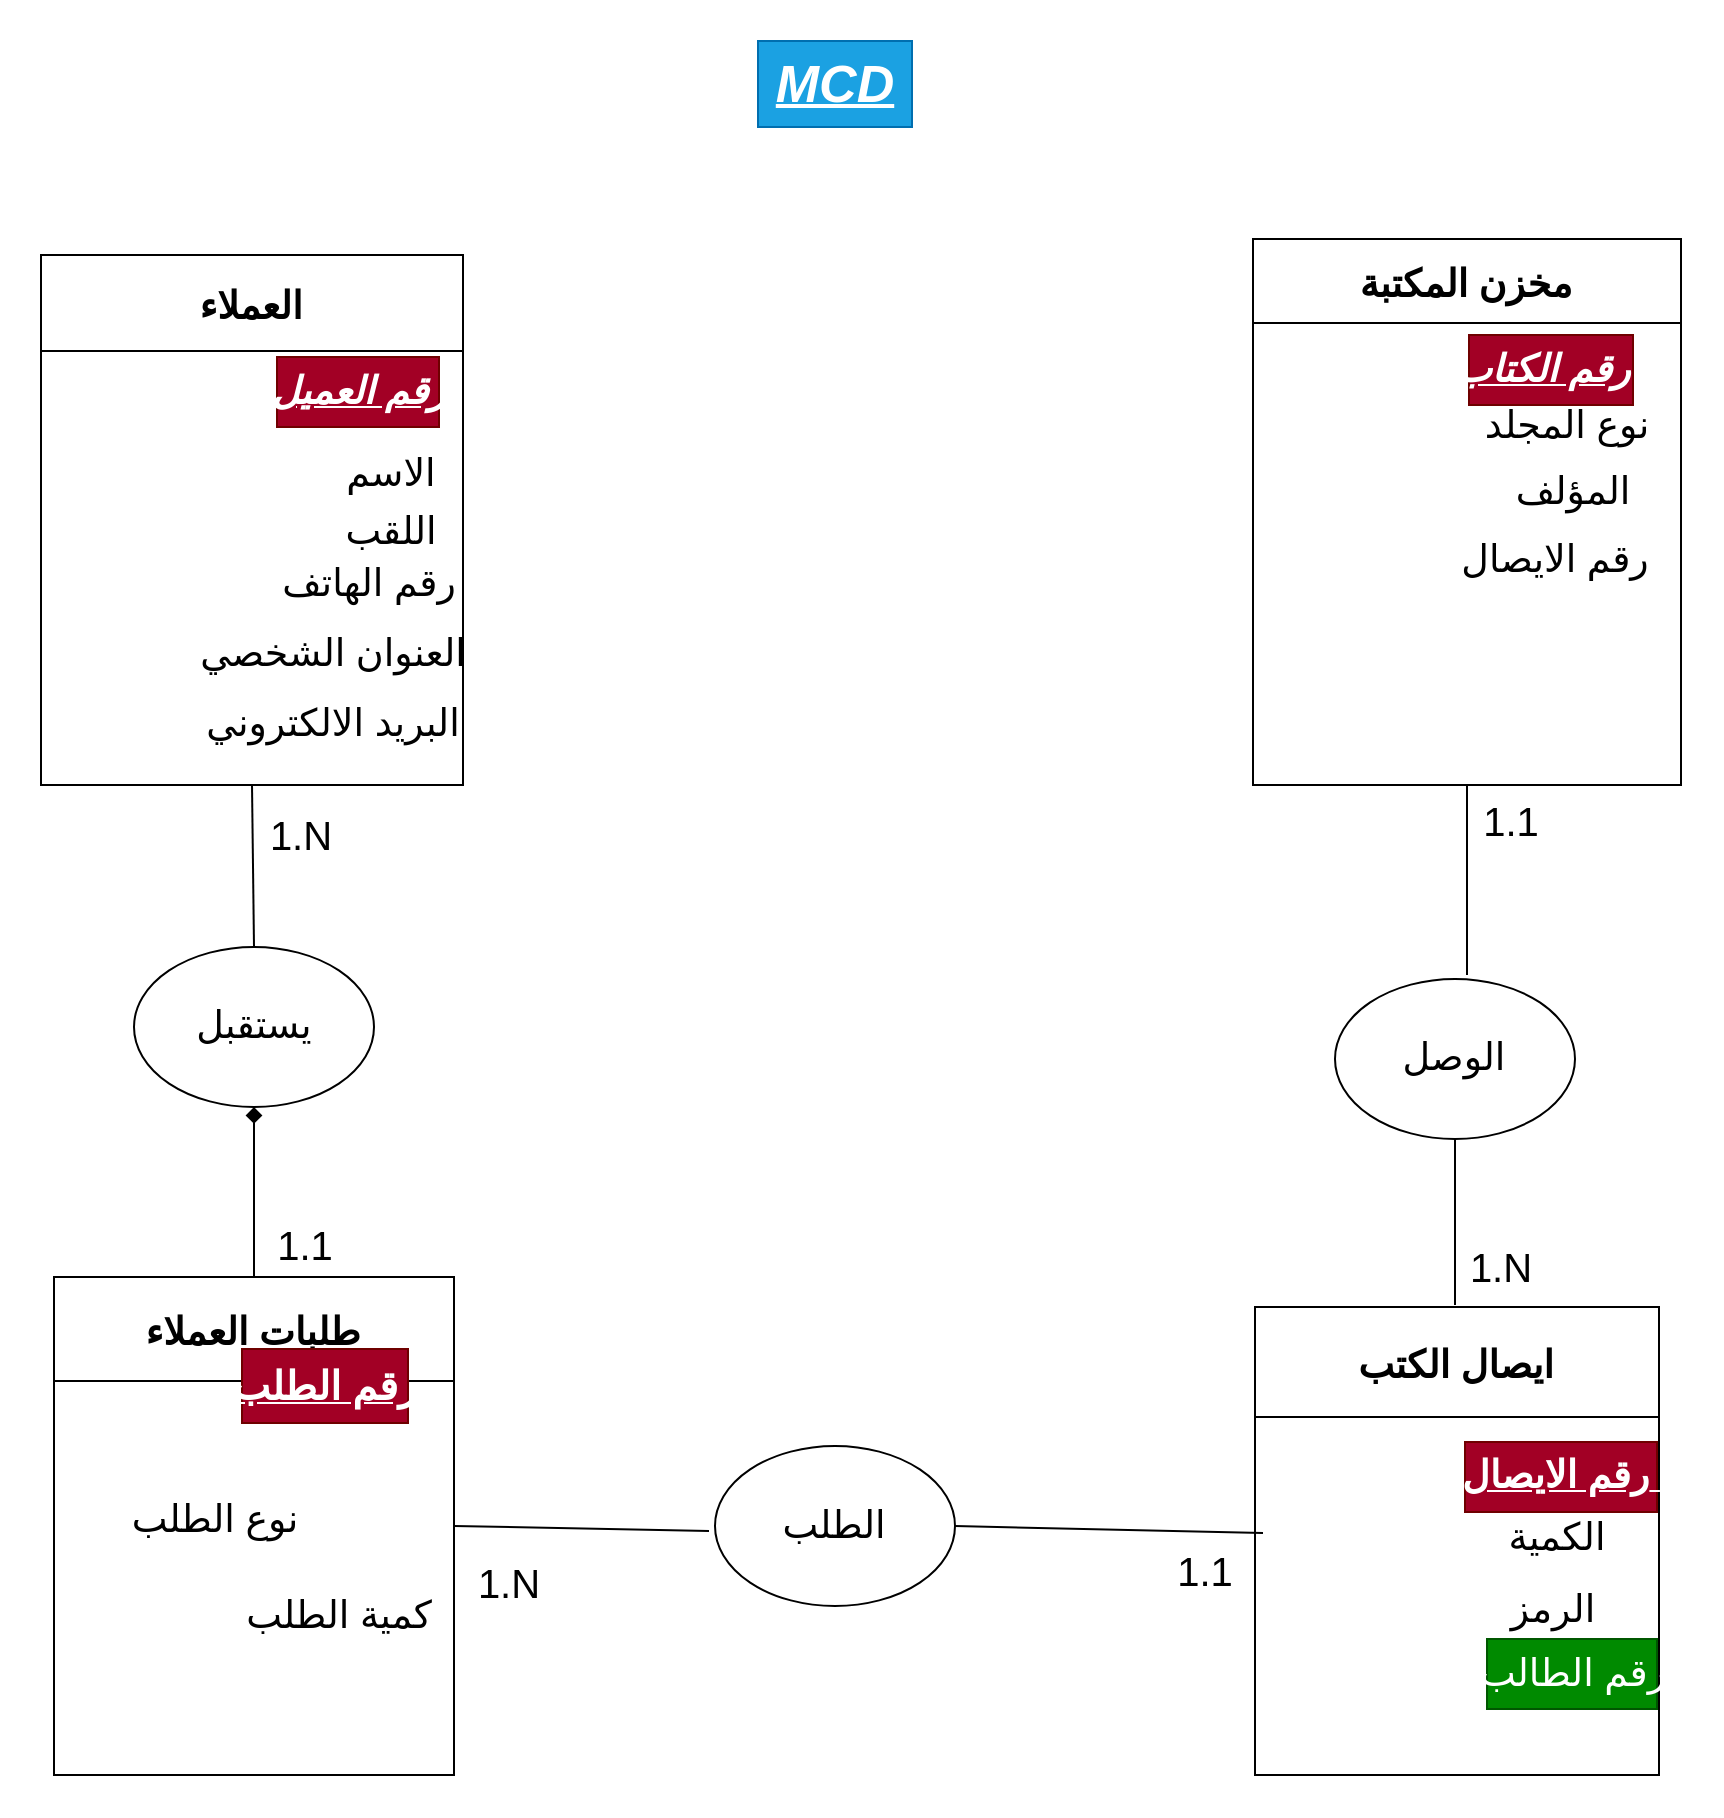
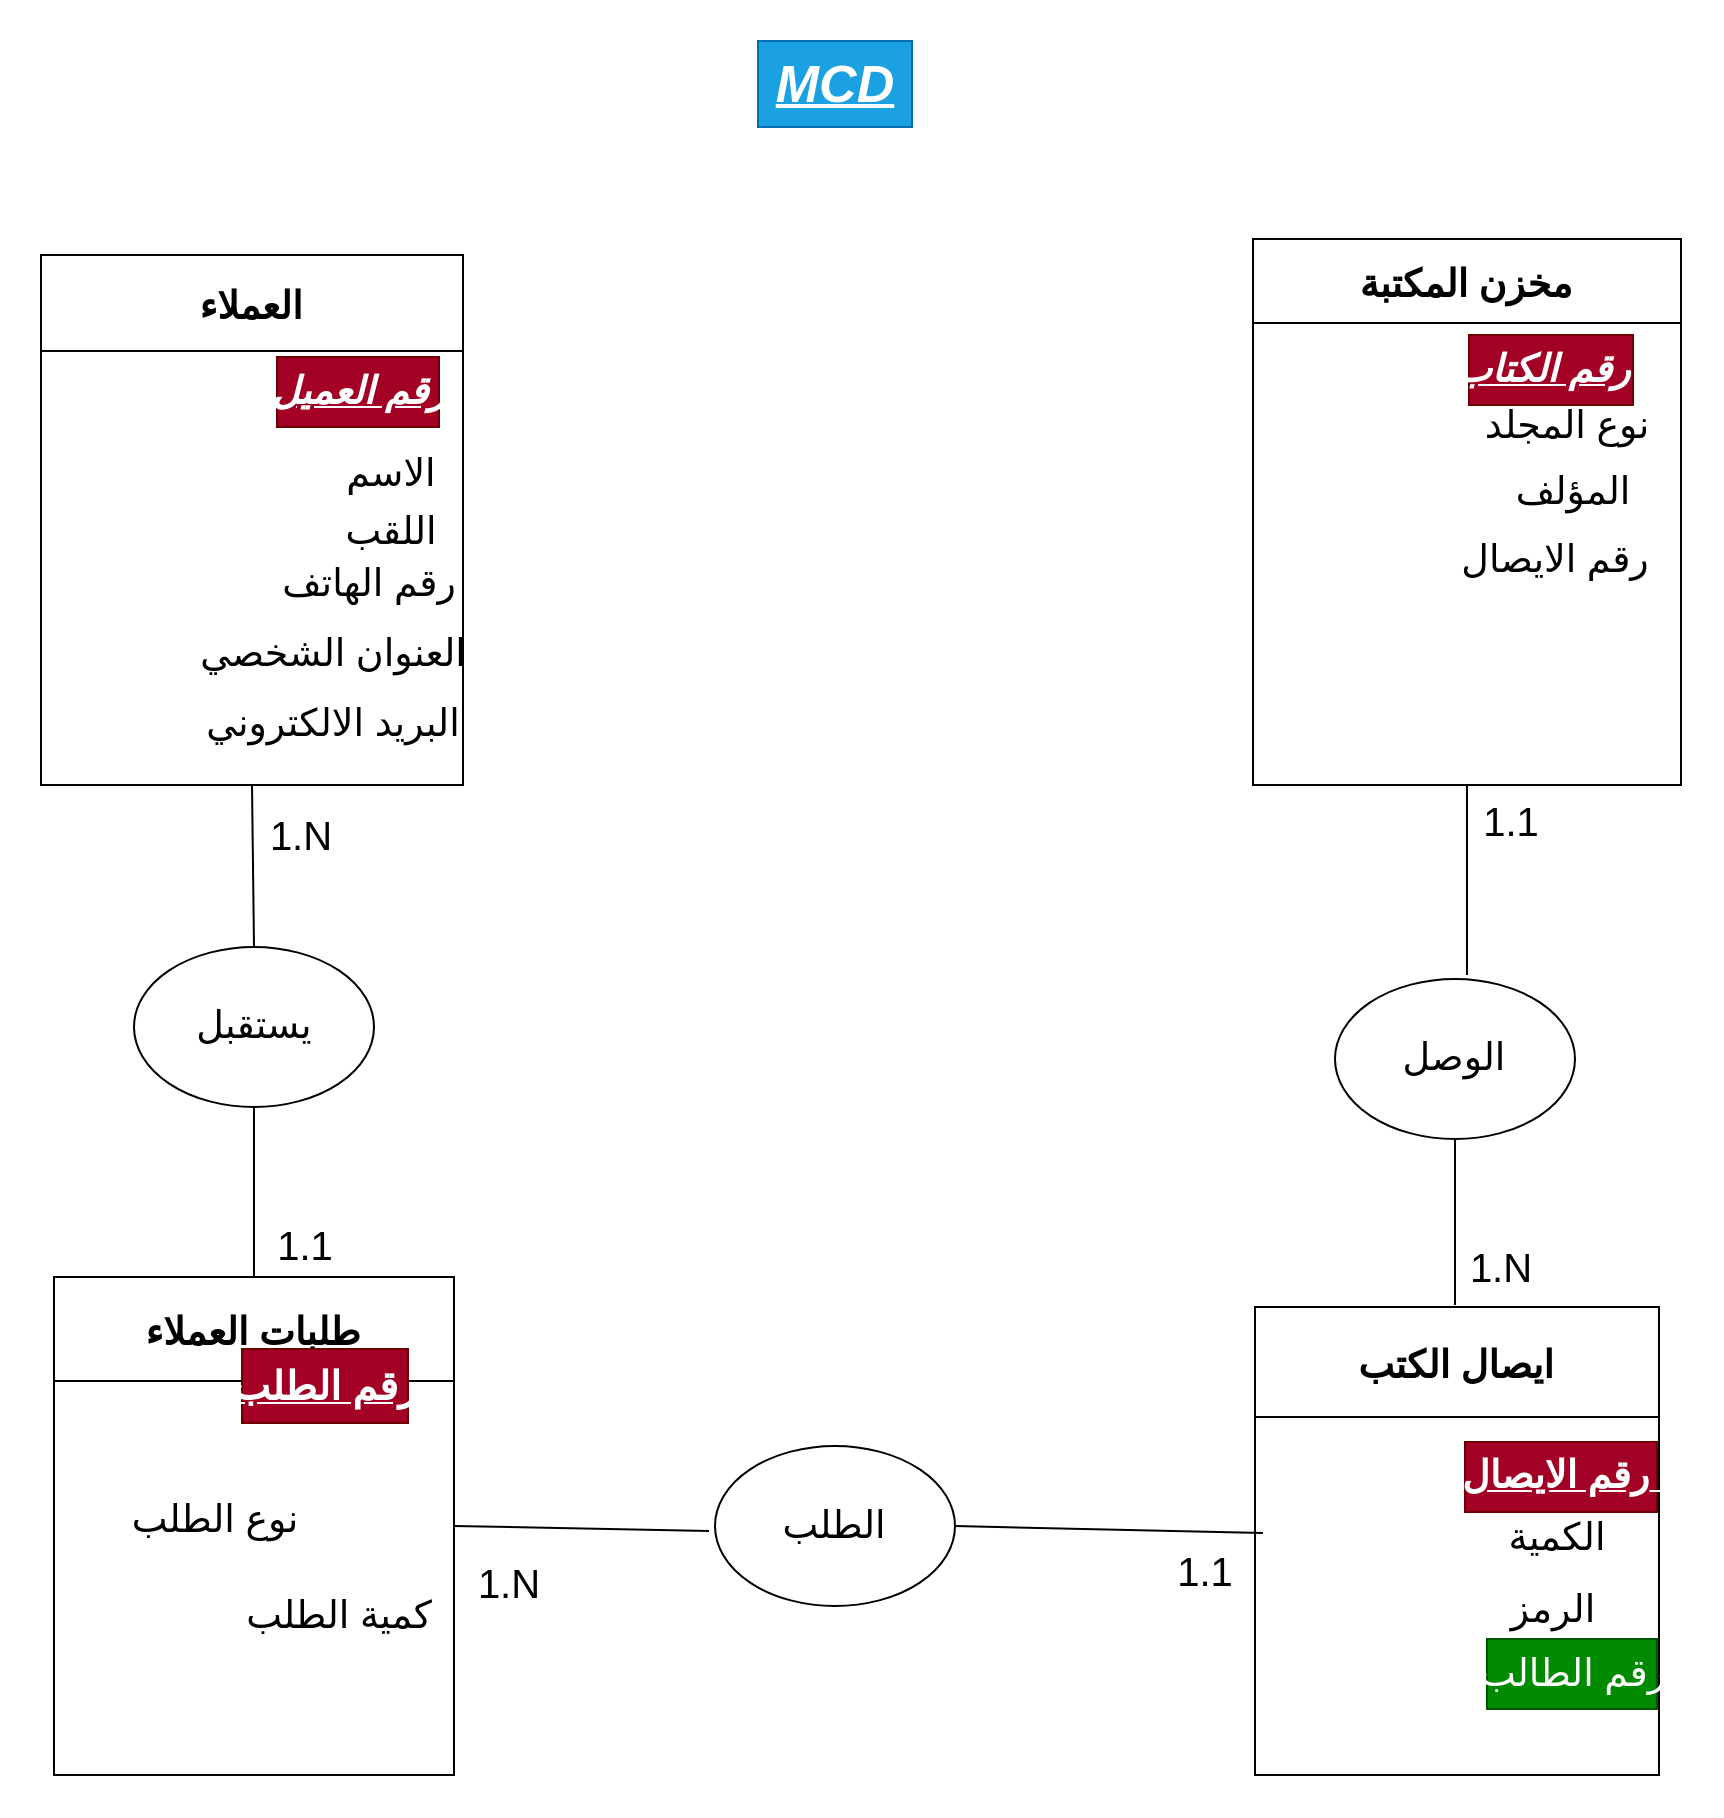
(254, 1123) -> (254, 1115)
